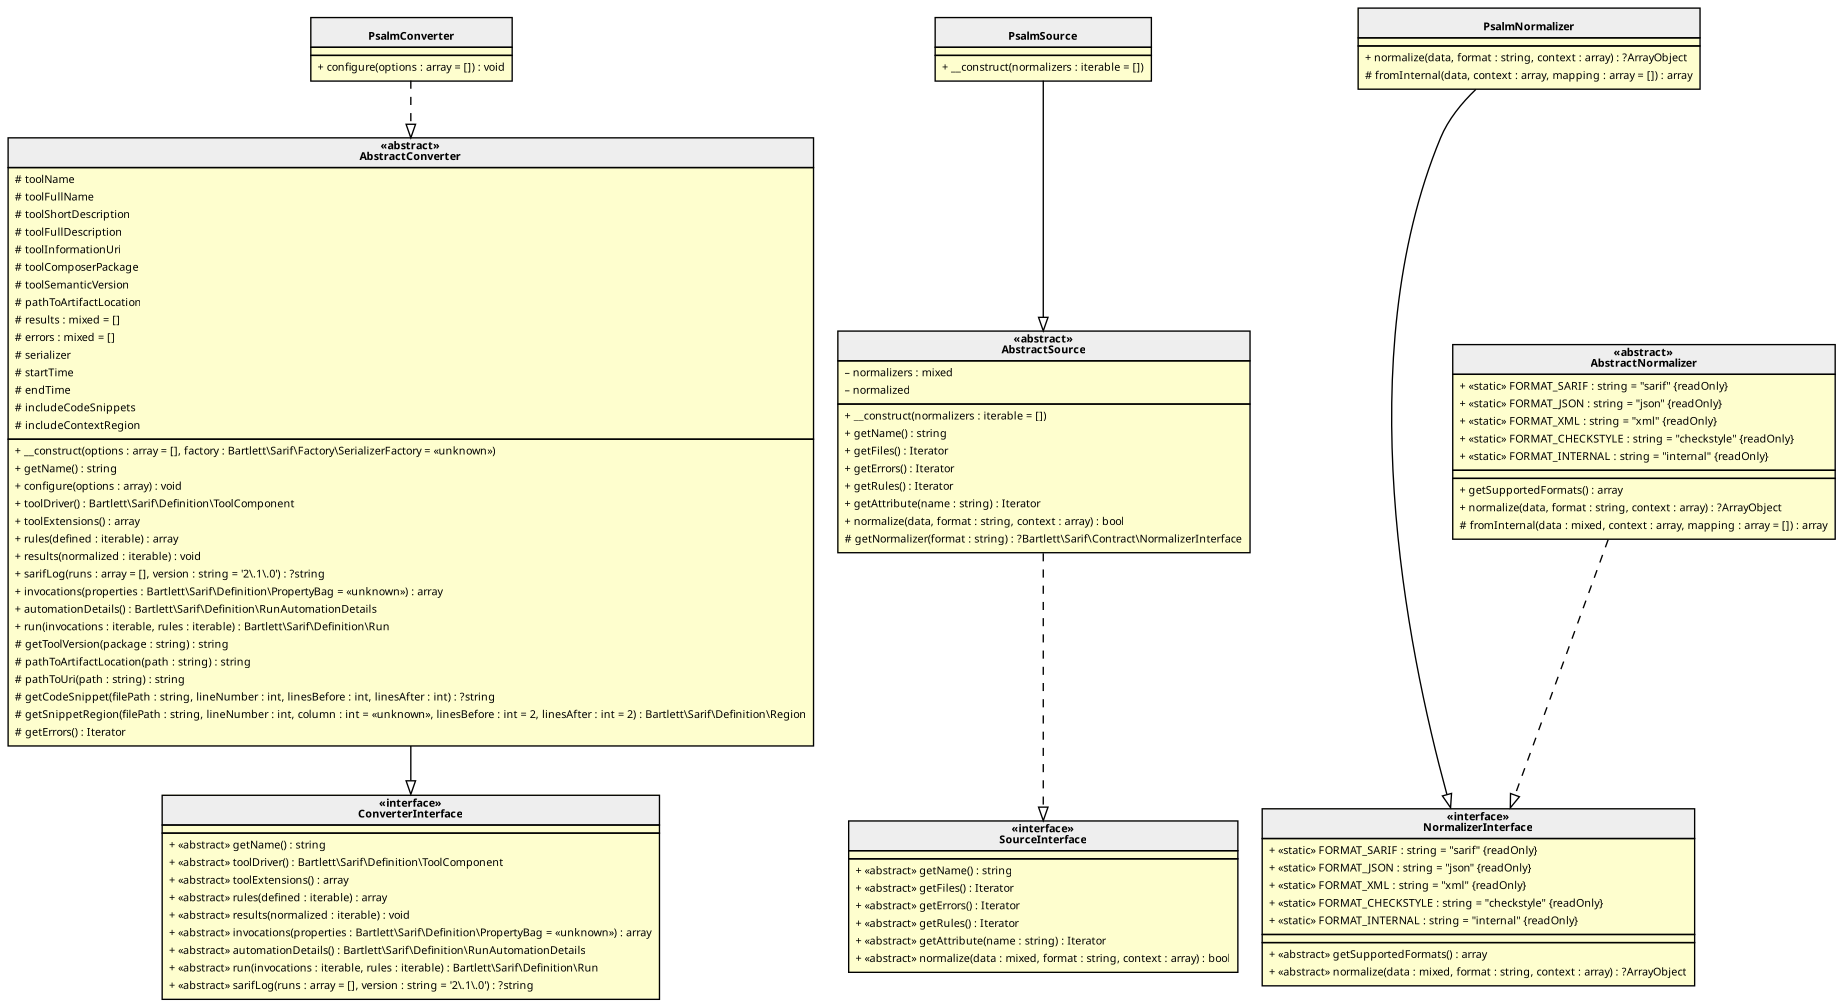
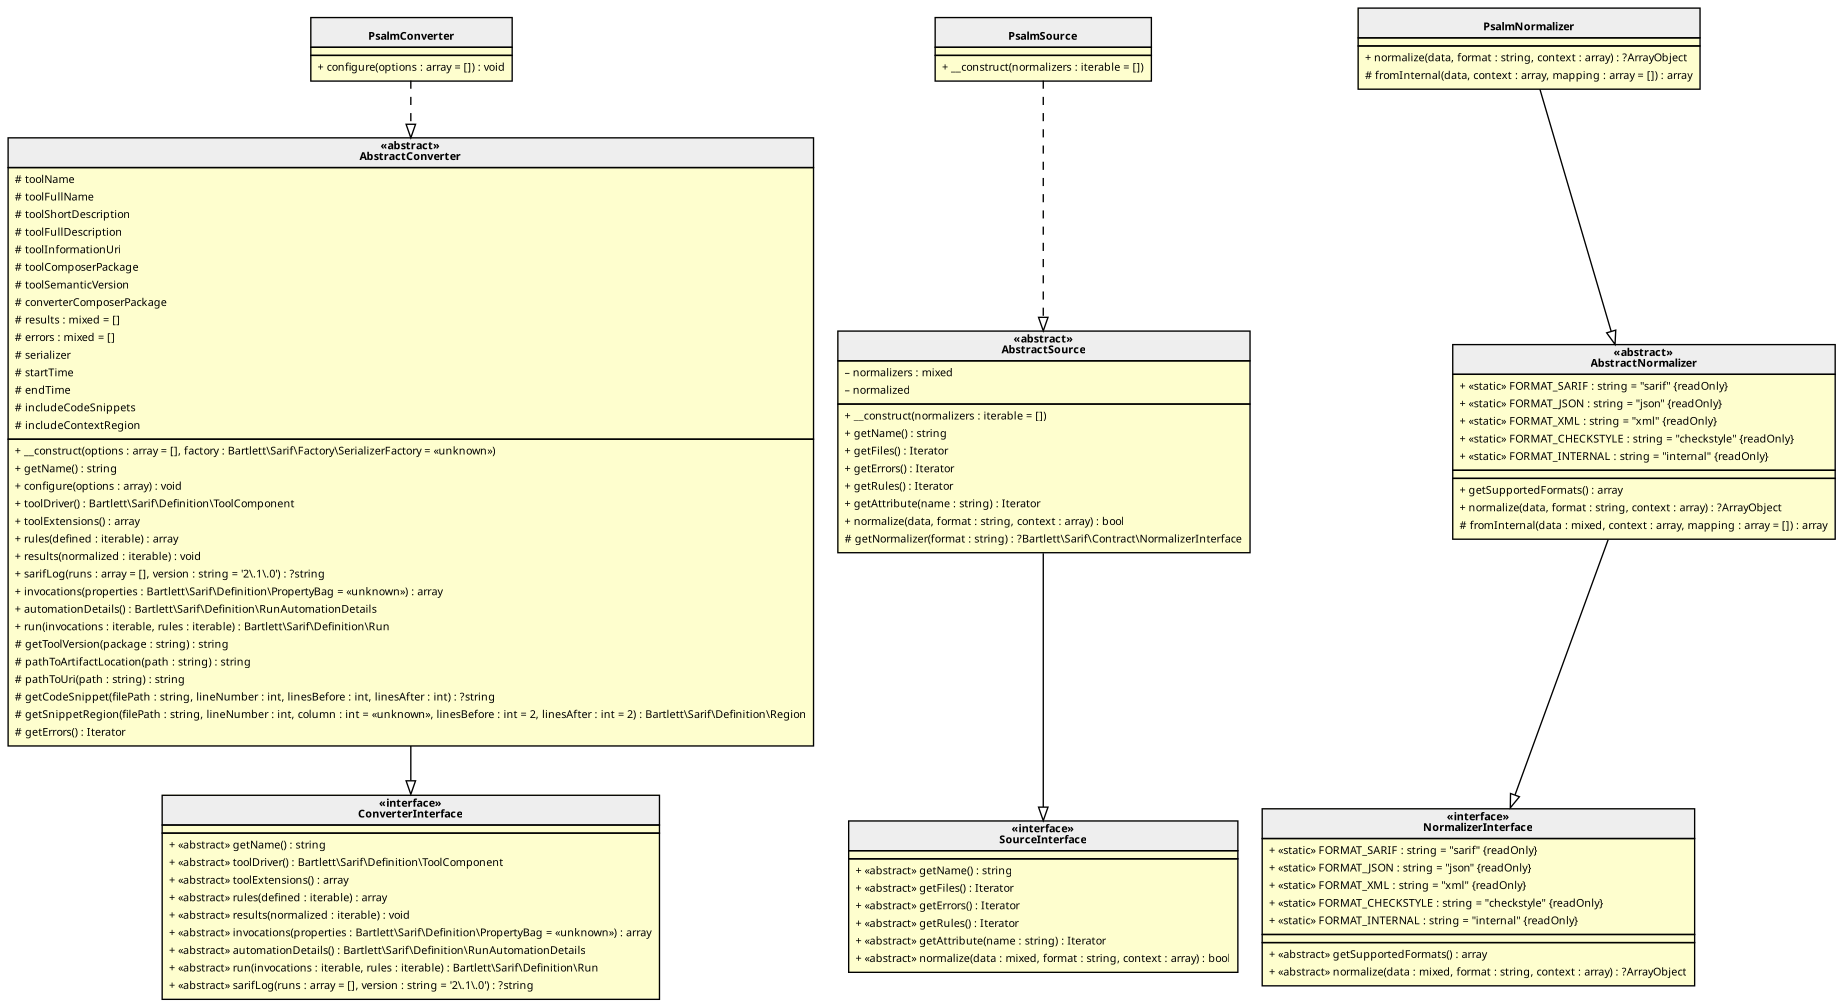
(1043, 199) -> (1043, 199)
(78, 303) -> (91, 303)
(1393, 436) -> (1576, 210)
(1562, 667) -> (1562, 667)
(1043, 680) -> (1043, 680)
